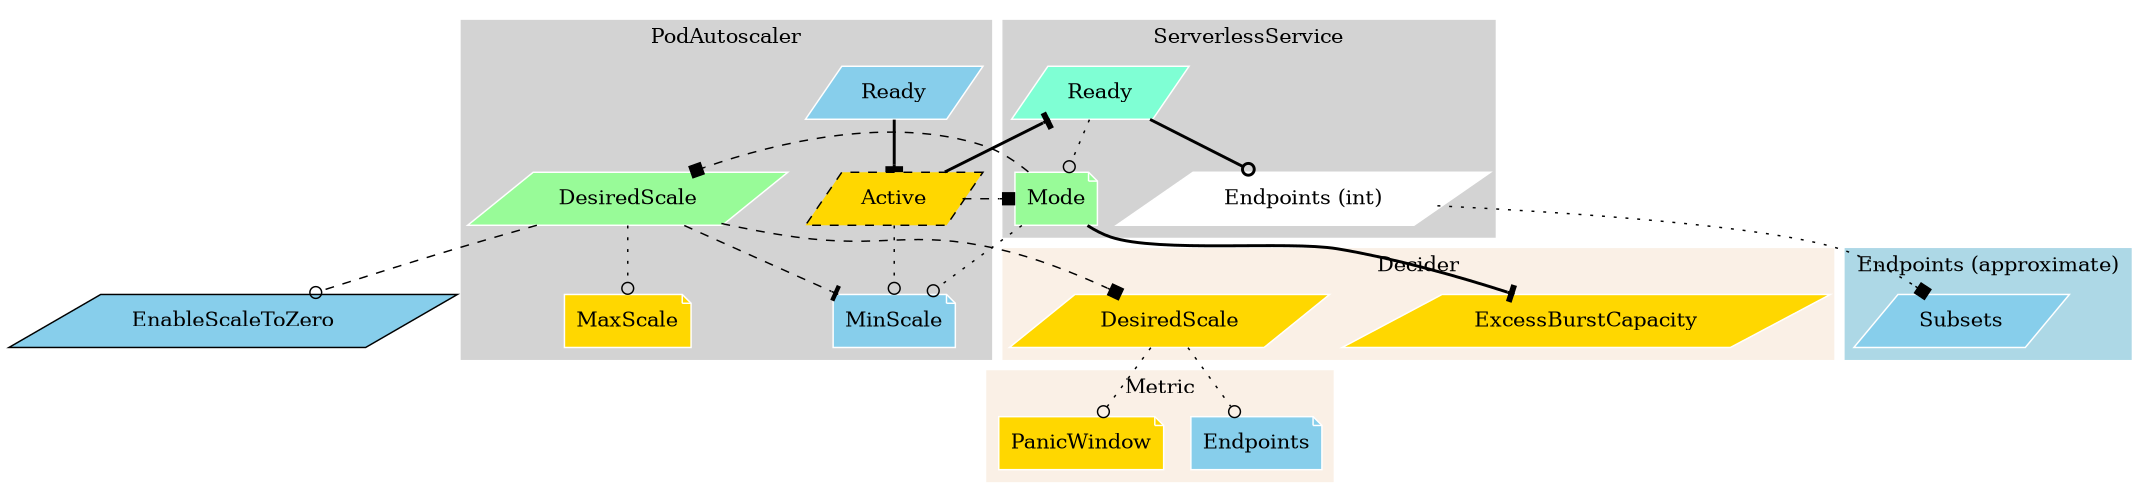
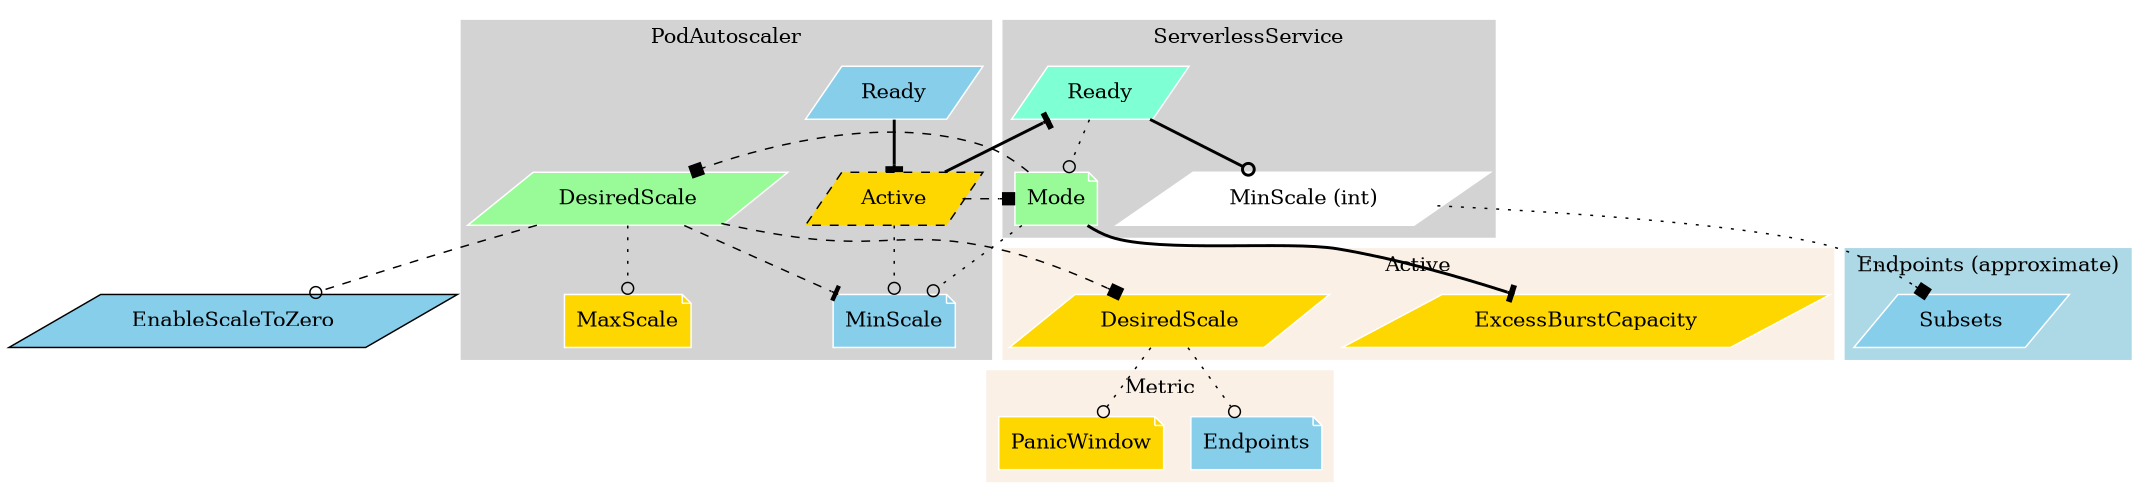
(1304, 199) -> (1304, 199)
(1418, 266) -> (1418, 266)
